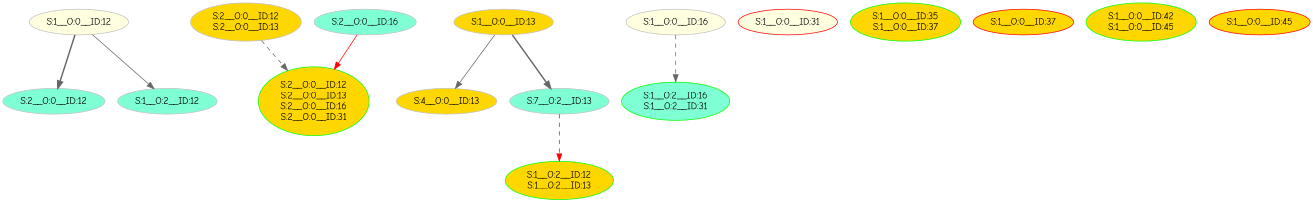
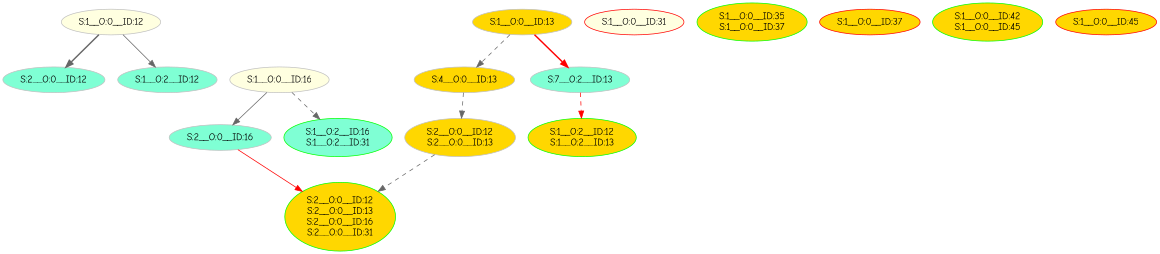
(477, 59) -> (496, 48)
(529, 59) -> (548, 48)
none -> (463, 102)
none -> (252, 106)
